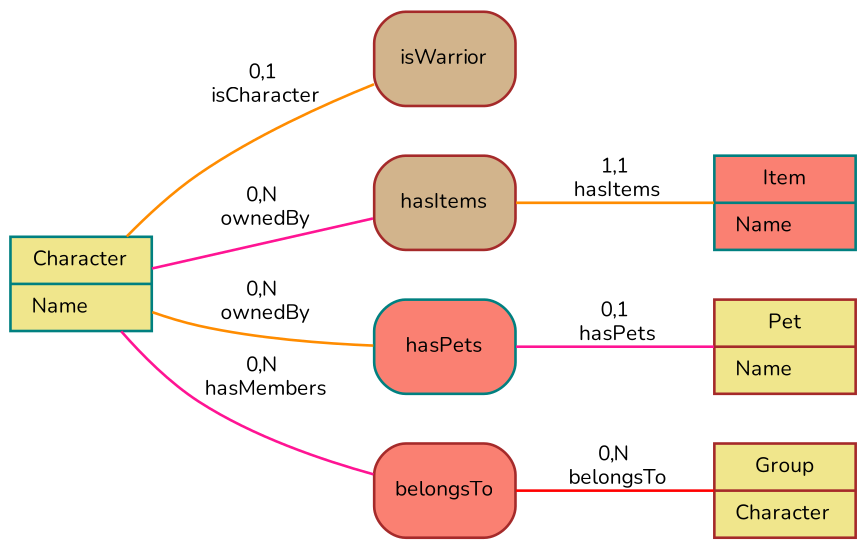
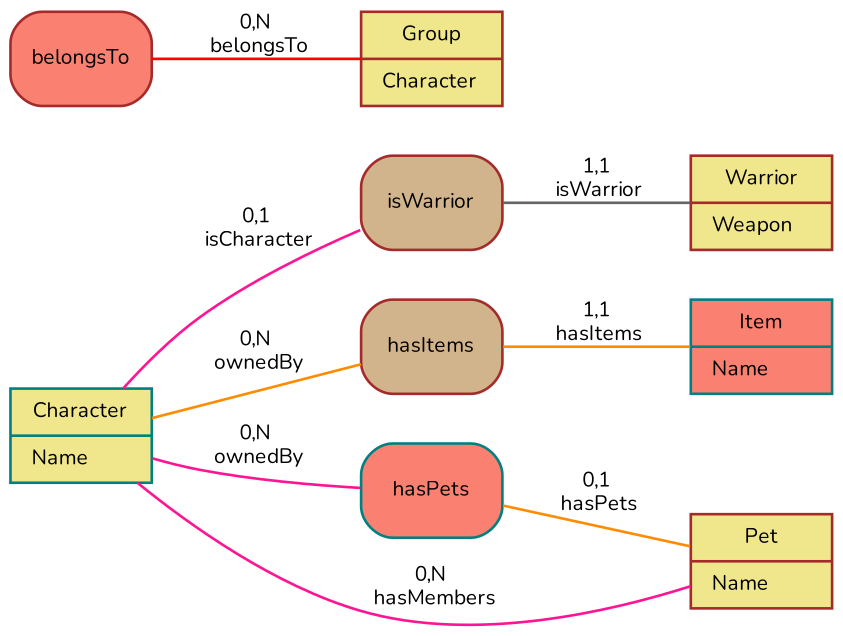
(242, 147) -> (232, 296)
none -> (761, 203)
(262, 243) -> (257, 391)
(262, 336) -> (256, 479)
(615, 347) -> (597, 526)
(236, 423) -> (398, 619)
